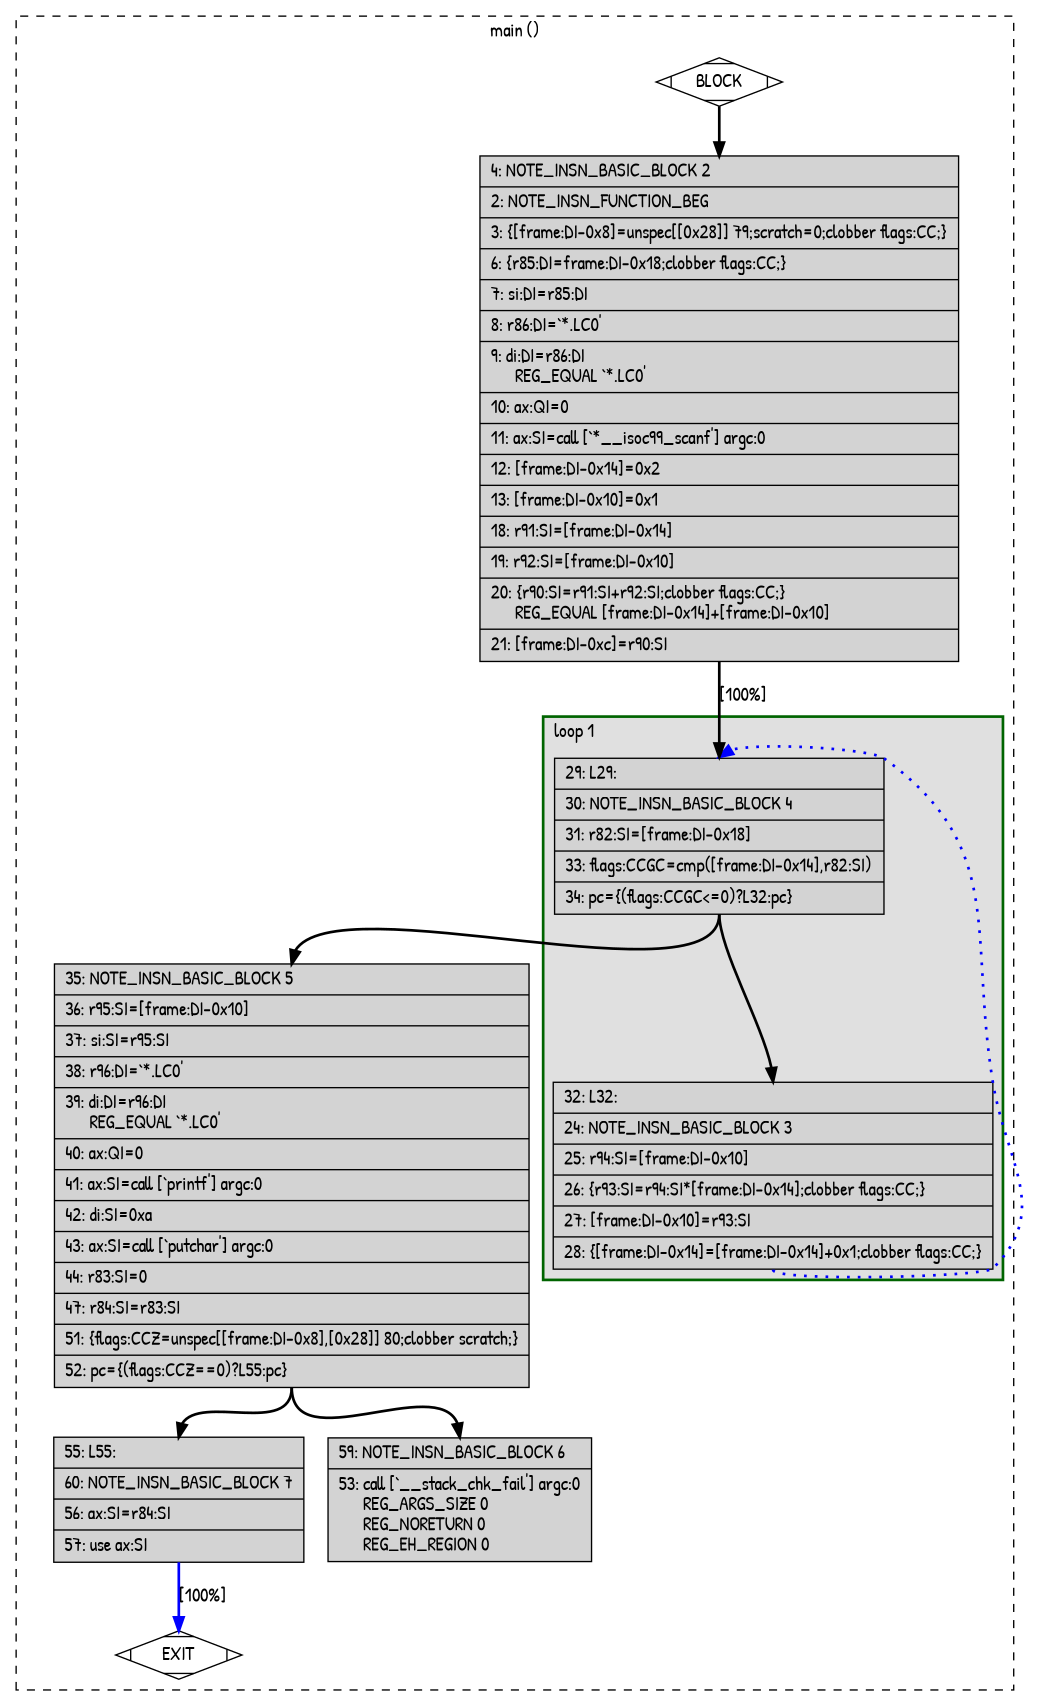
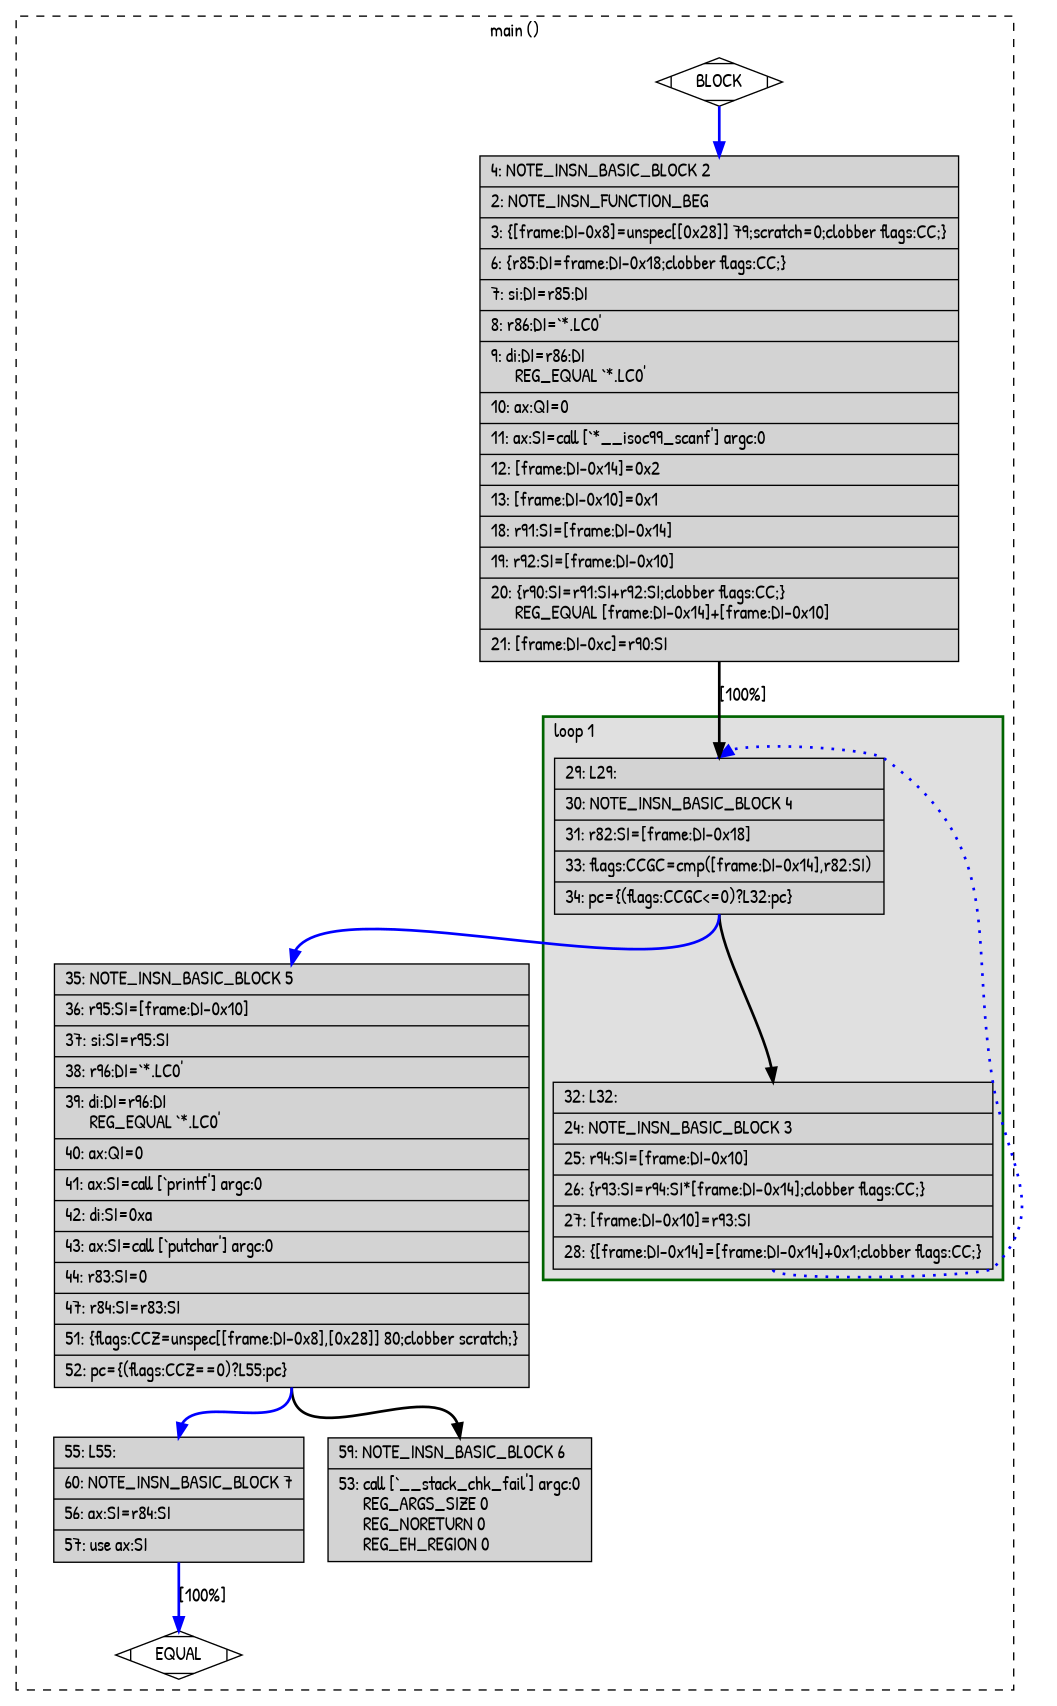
(719, 125) -> (719, 125)
(512, 940) -> (512, 940)
(242, 1413) -> (242, 1413)
(179, 1655) -> (179, 1655)
